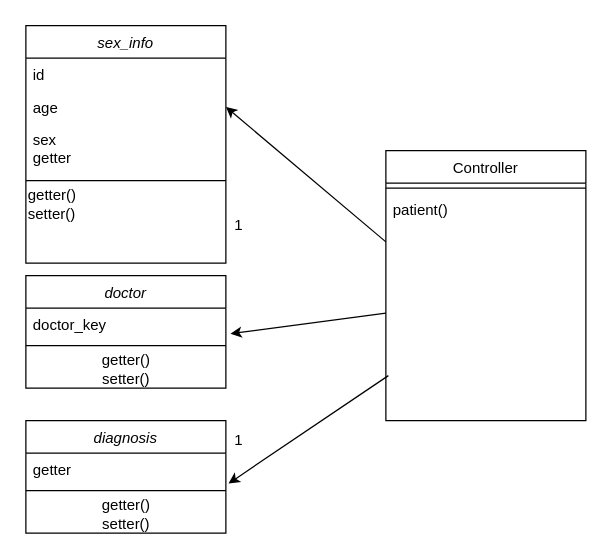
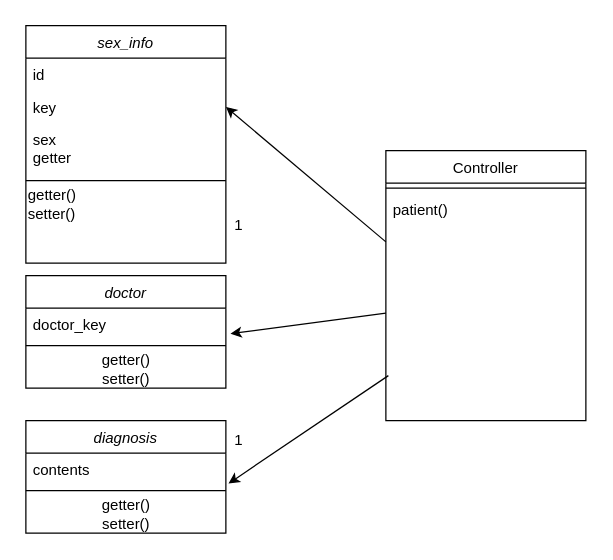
(45, 108) -> (45, 108)
(58, 470) -> (66, 470)
